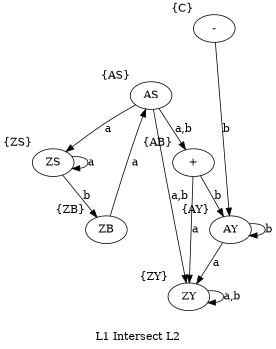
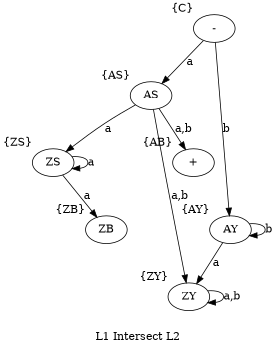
(126, 166) -> (185, 59)
(210, 193) -> none
(87, 196) -> (87, 196)
(191, 226) -> none
